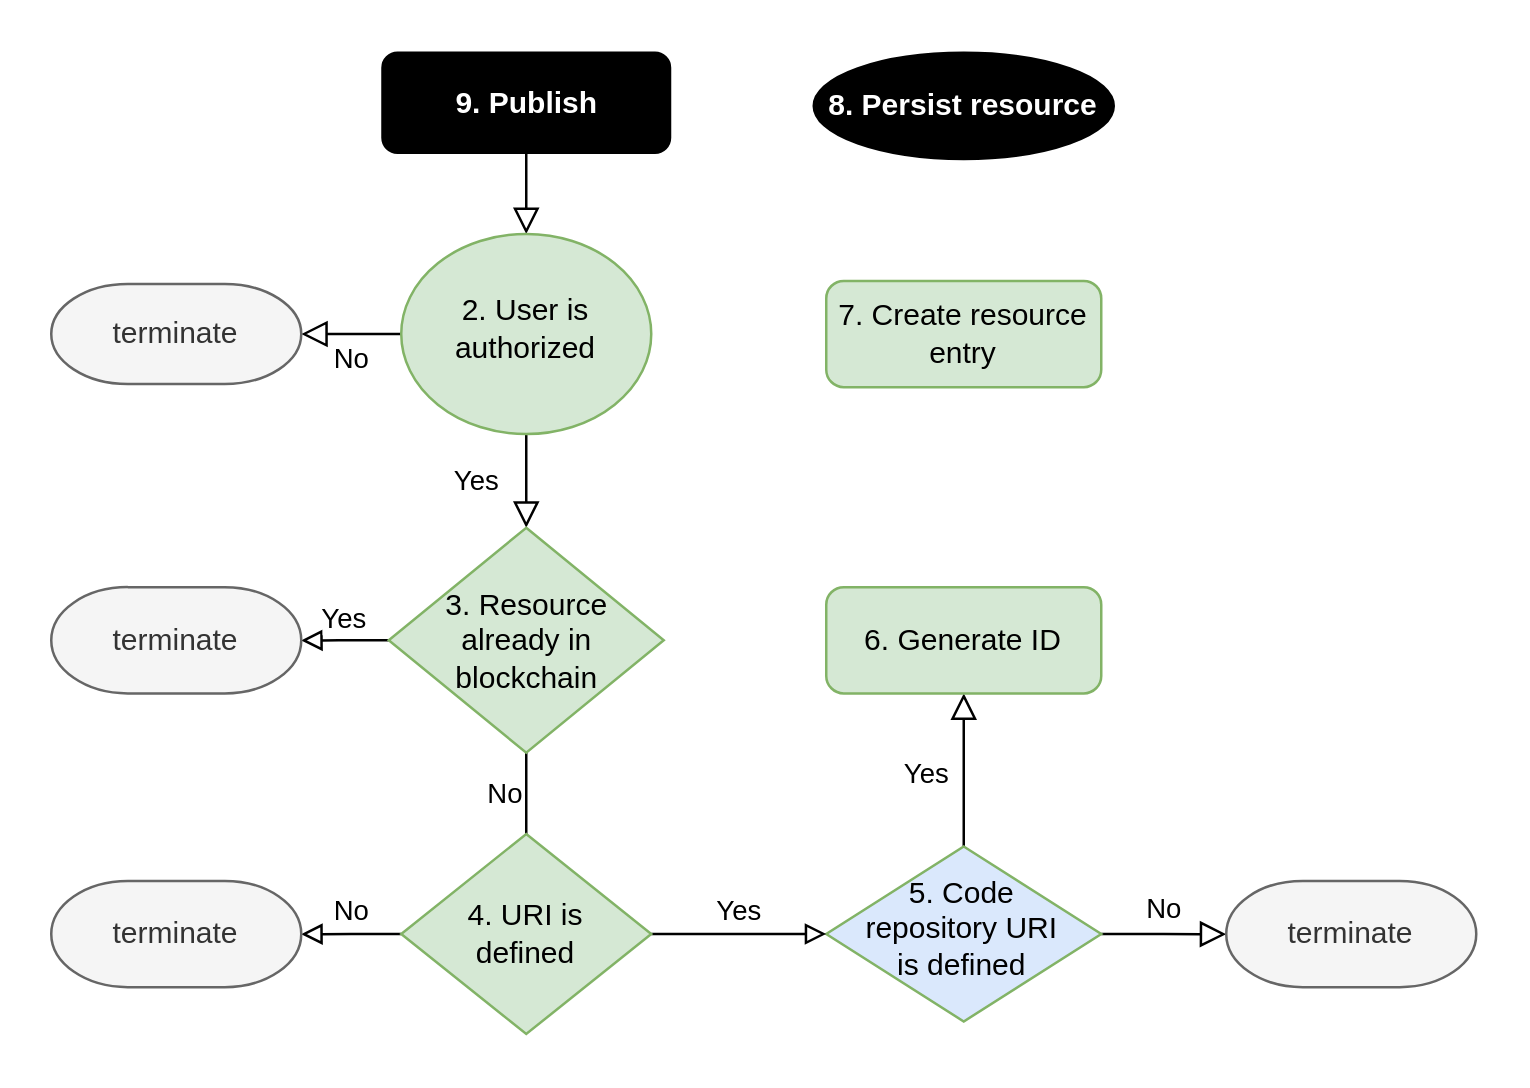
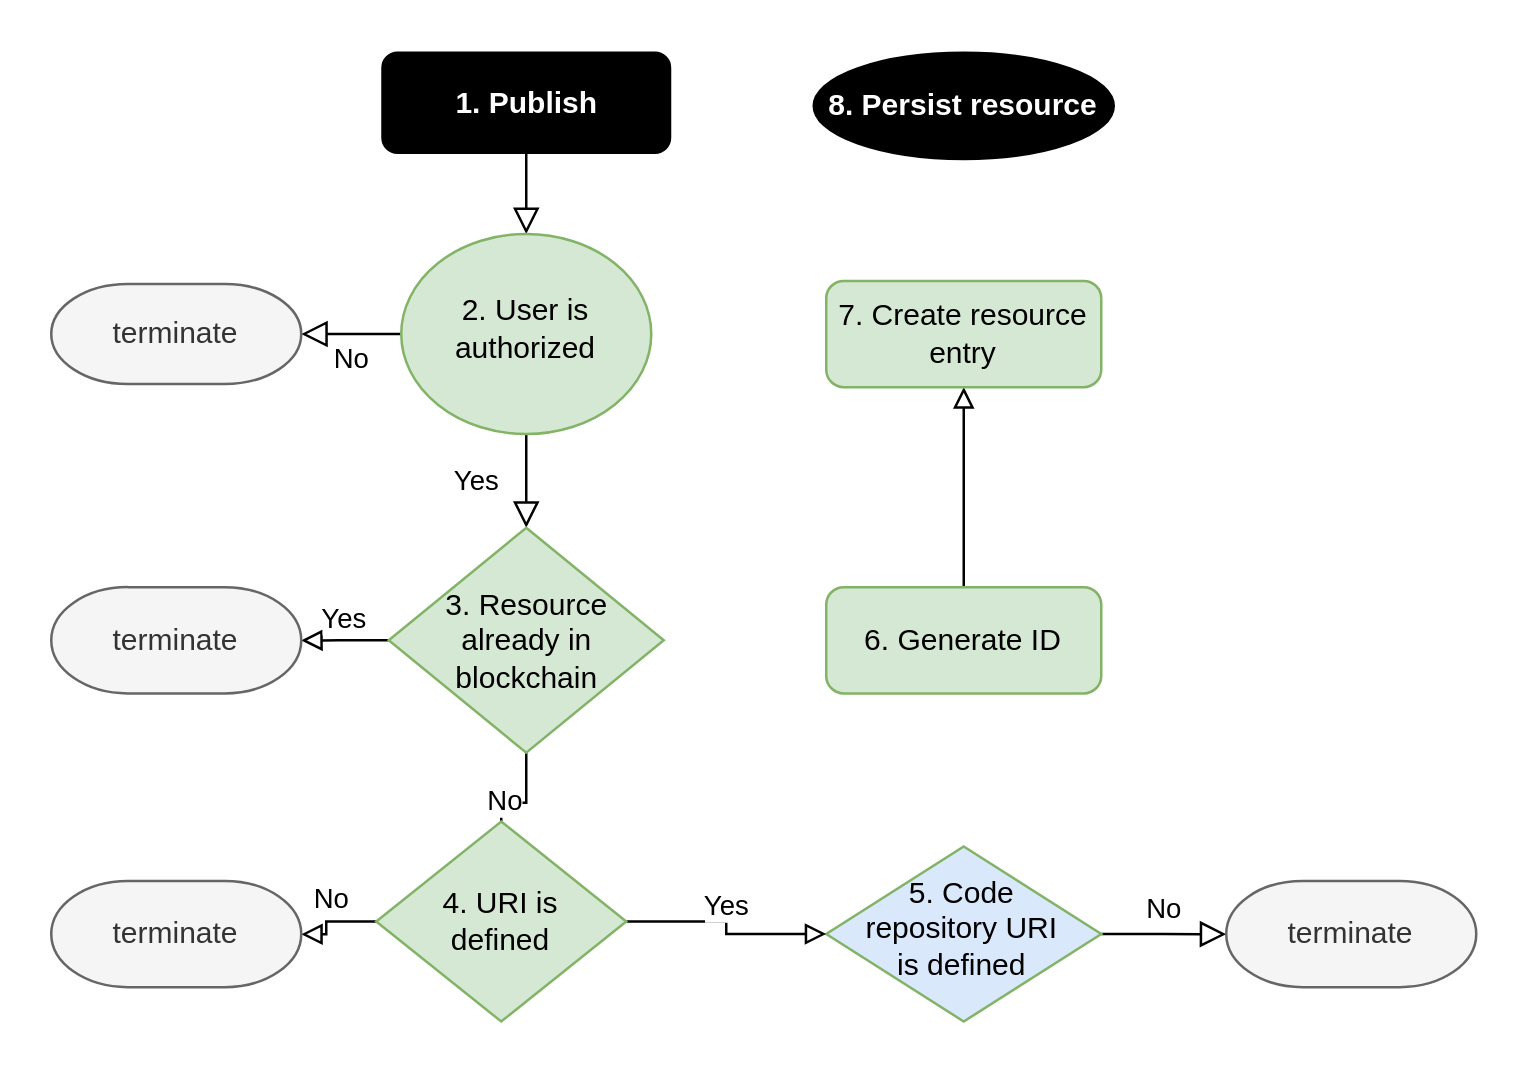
(528, 104) -> (528, 104)
none -> (964, 498)
(964, 783) -> none
(526, 934) -> (501, 921)
